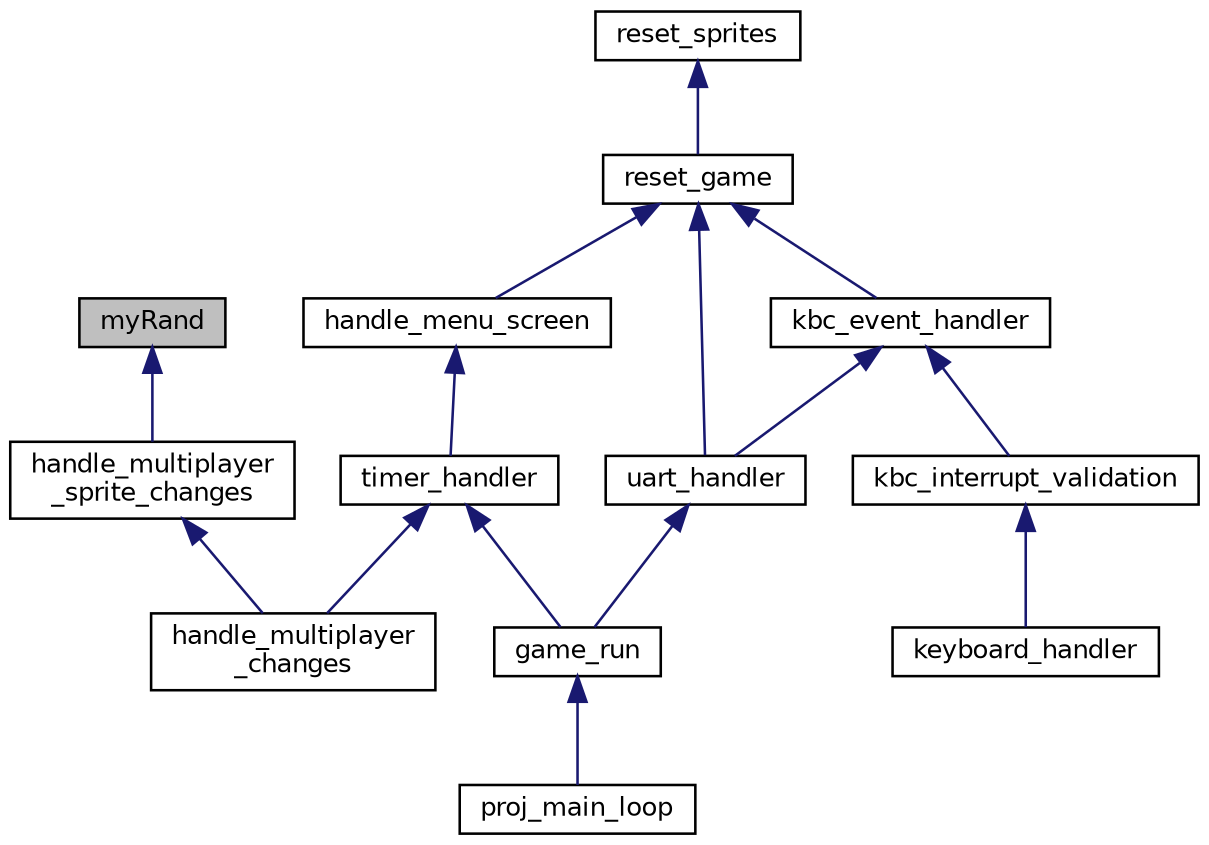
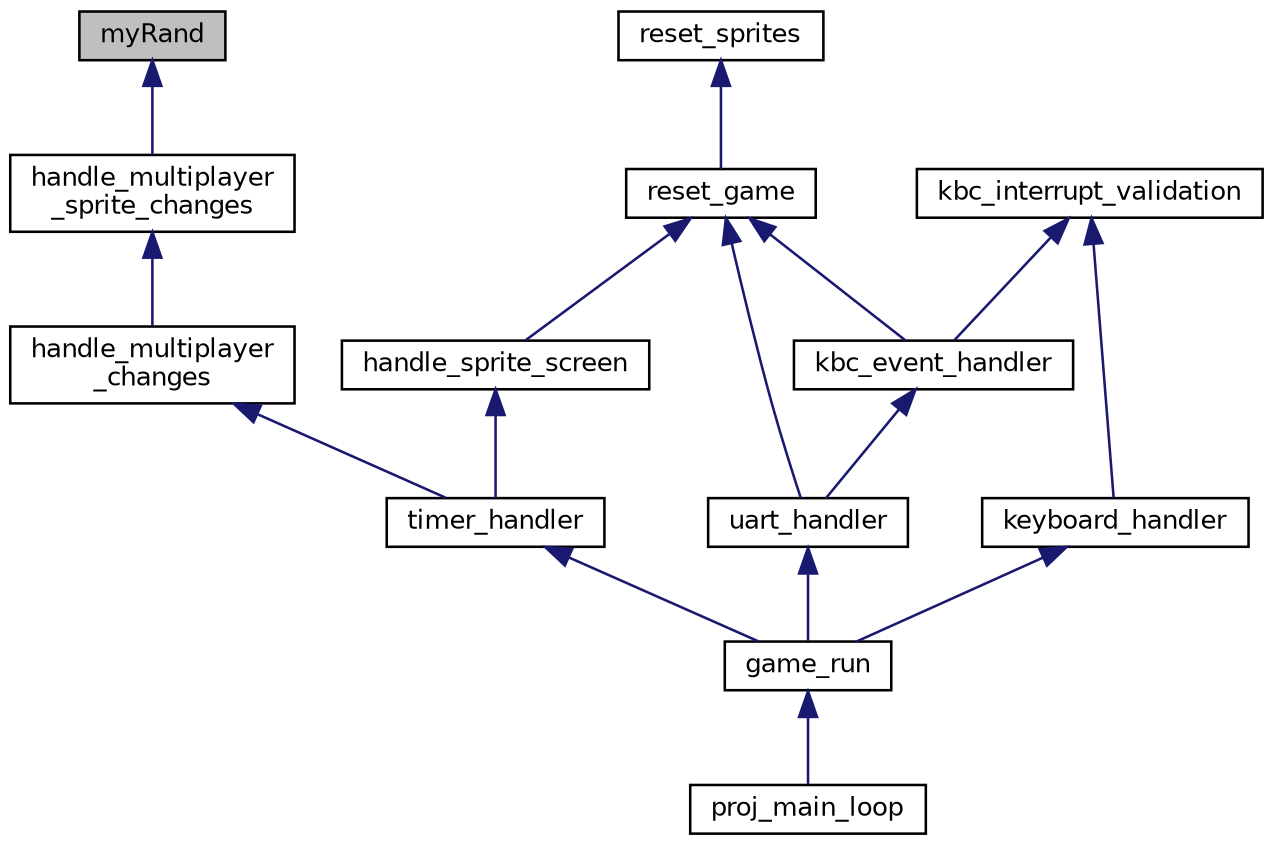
(457, 323) -> (496, 365)
(976, 412) -> (1002, 289)
(369, 569) -> (352, 456)
none -> (950, 600)
